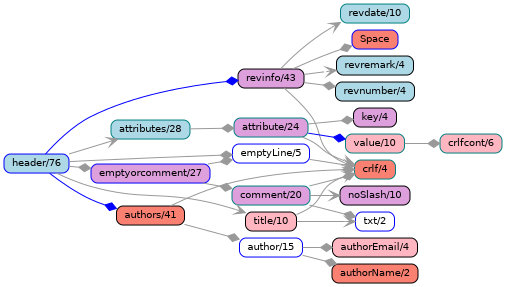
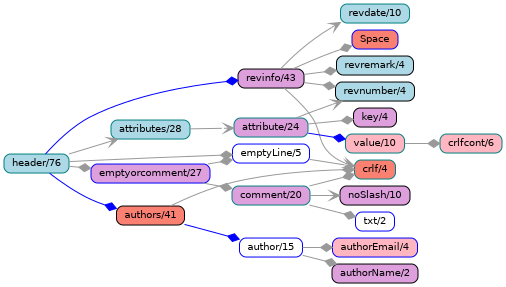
(314, 73) -> (314, 73)
(206, 129) -> (206, 129)
(316, 144) -> (315, 111)
(36, 164) -> (36, 164)
(271, 222) -> none
(206, 230) -> (206, 230)
(375, 248) -> (375, 248)
(375, 274) -> (375, 274)
